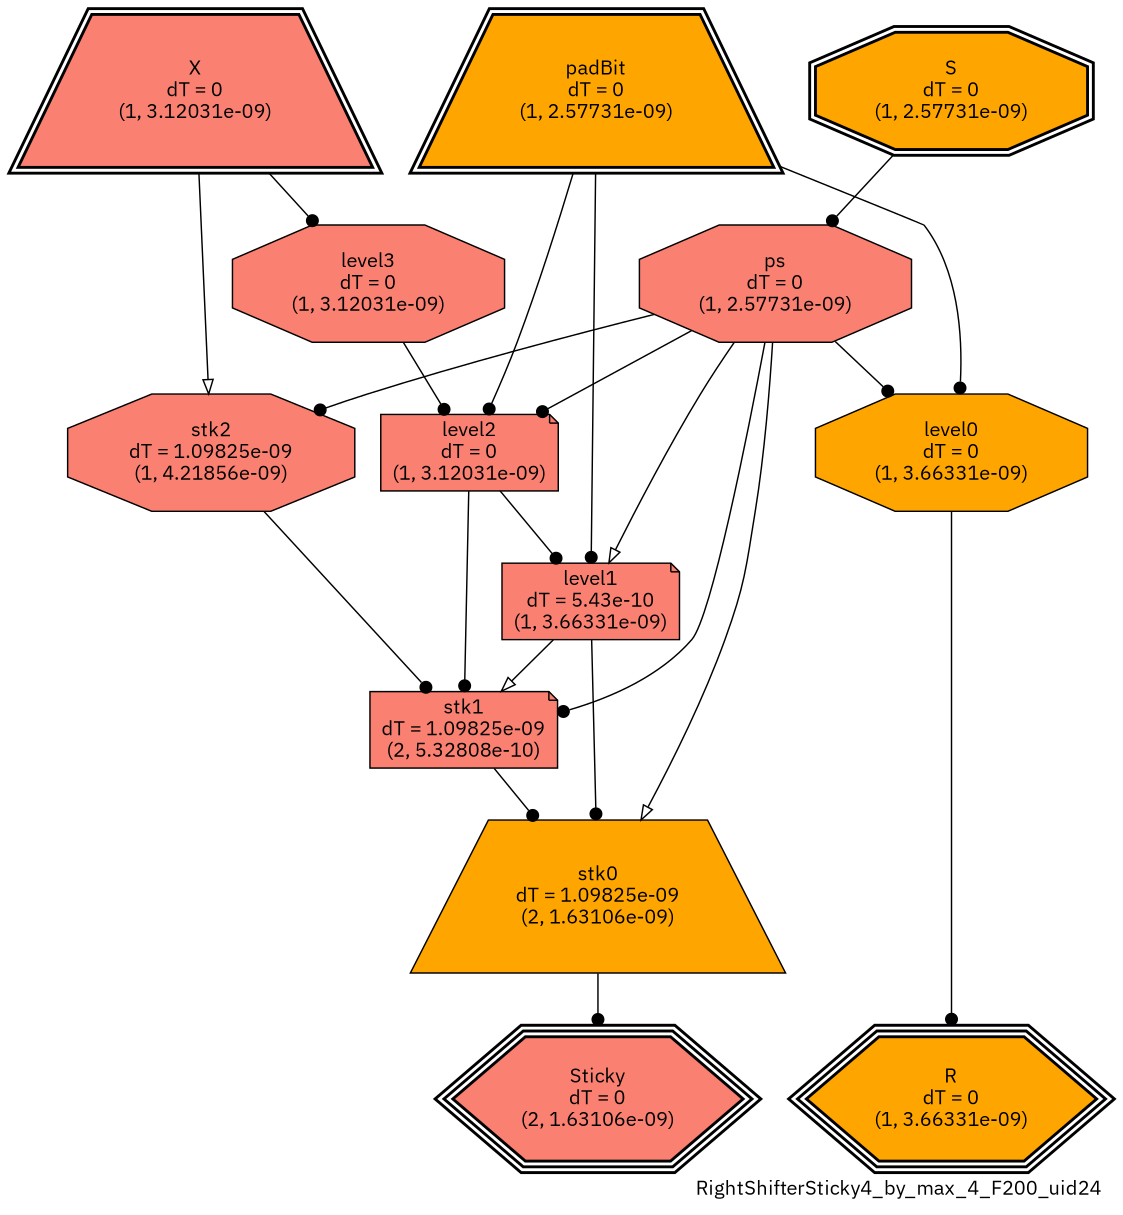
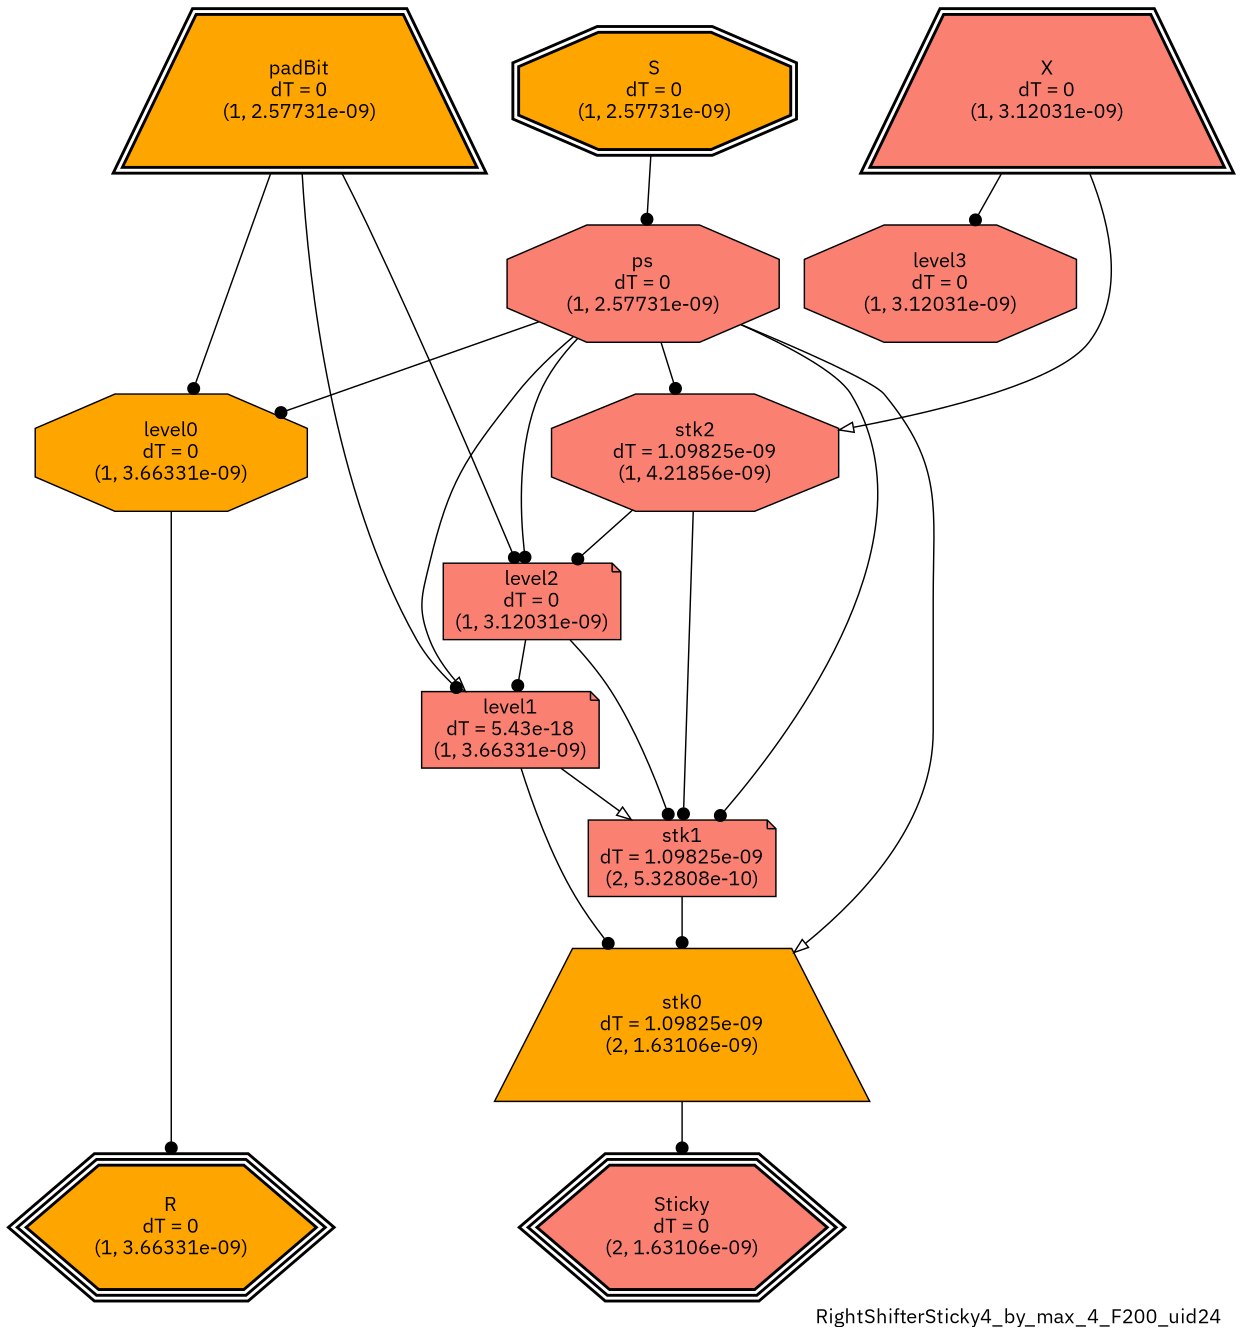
(419, 368) -> (607, 533)
(591, 601) -> (510, 730)
